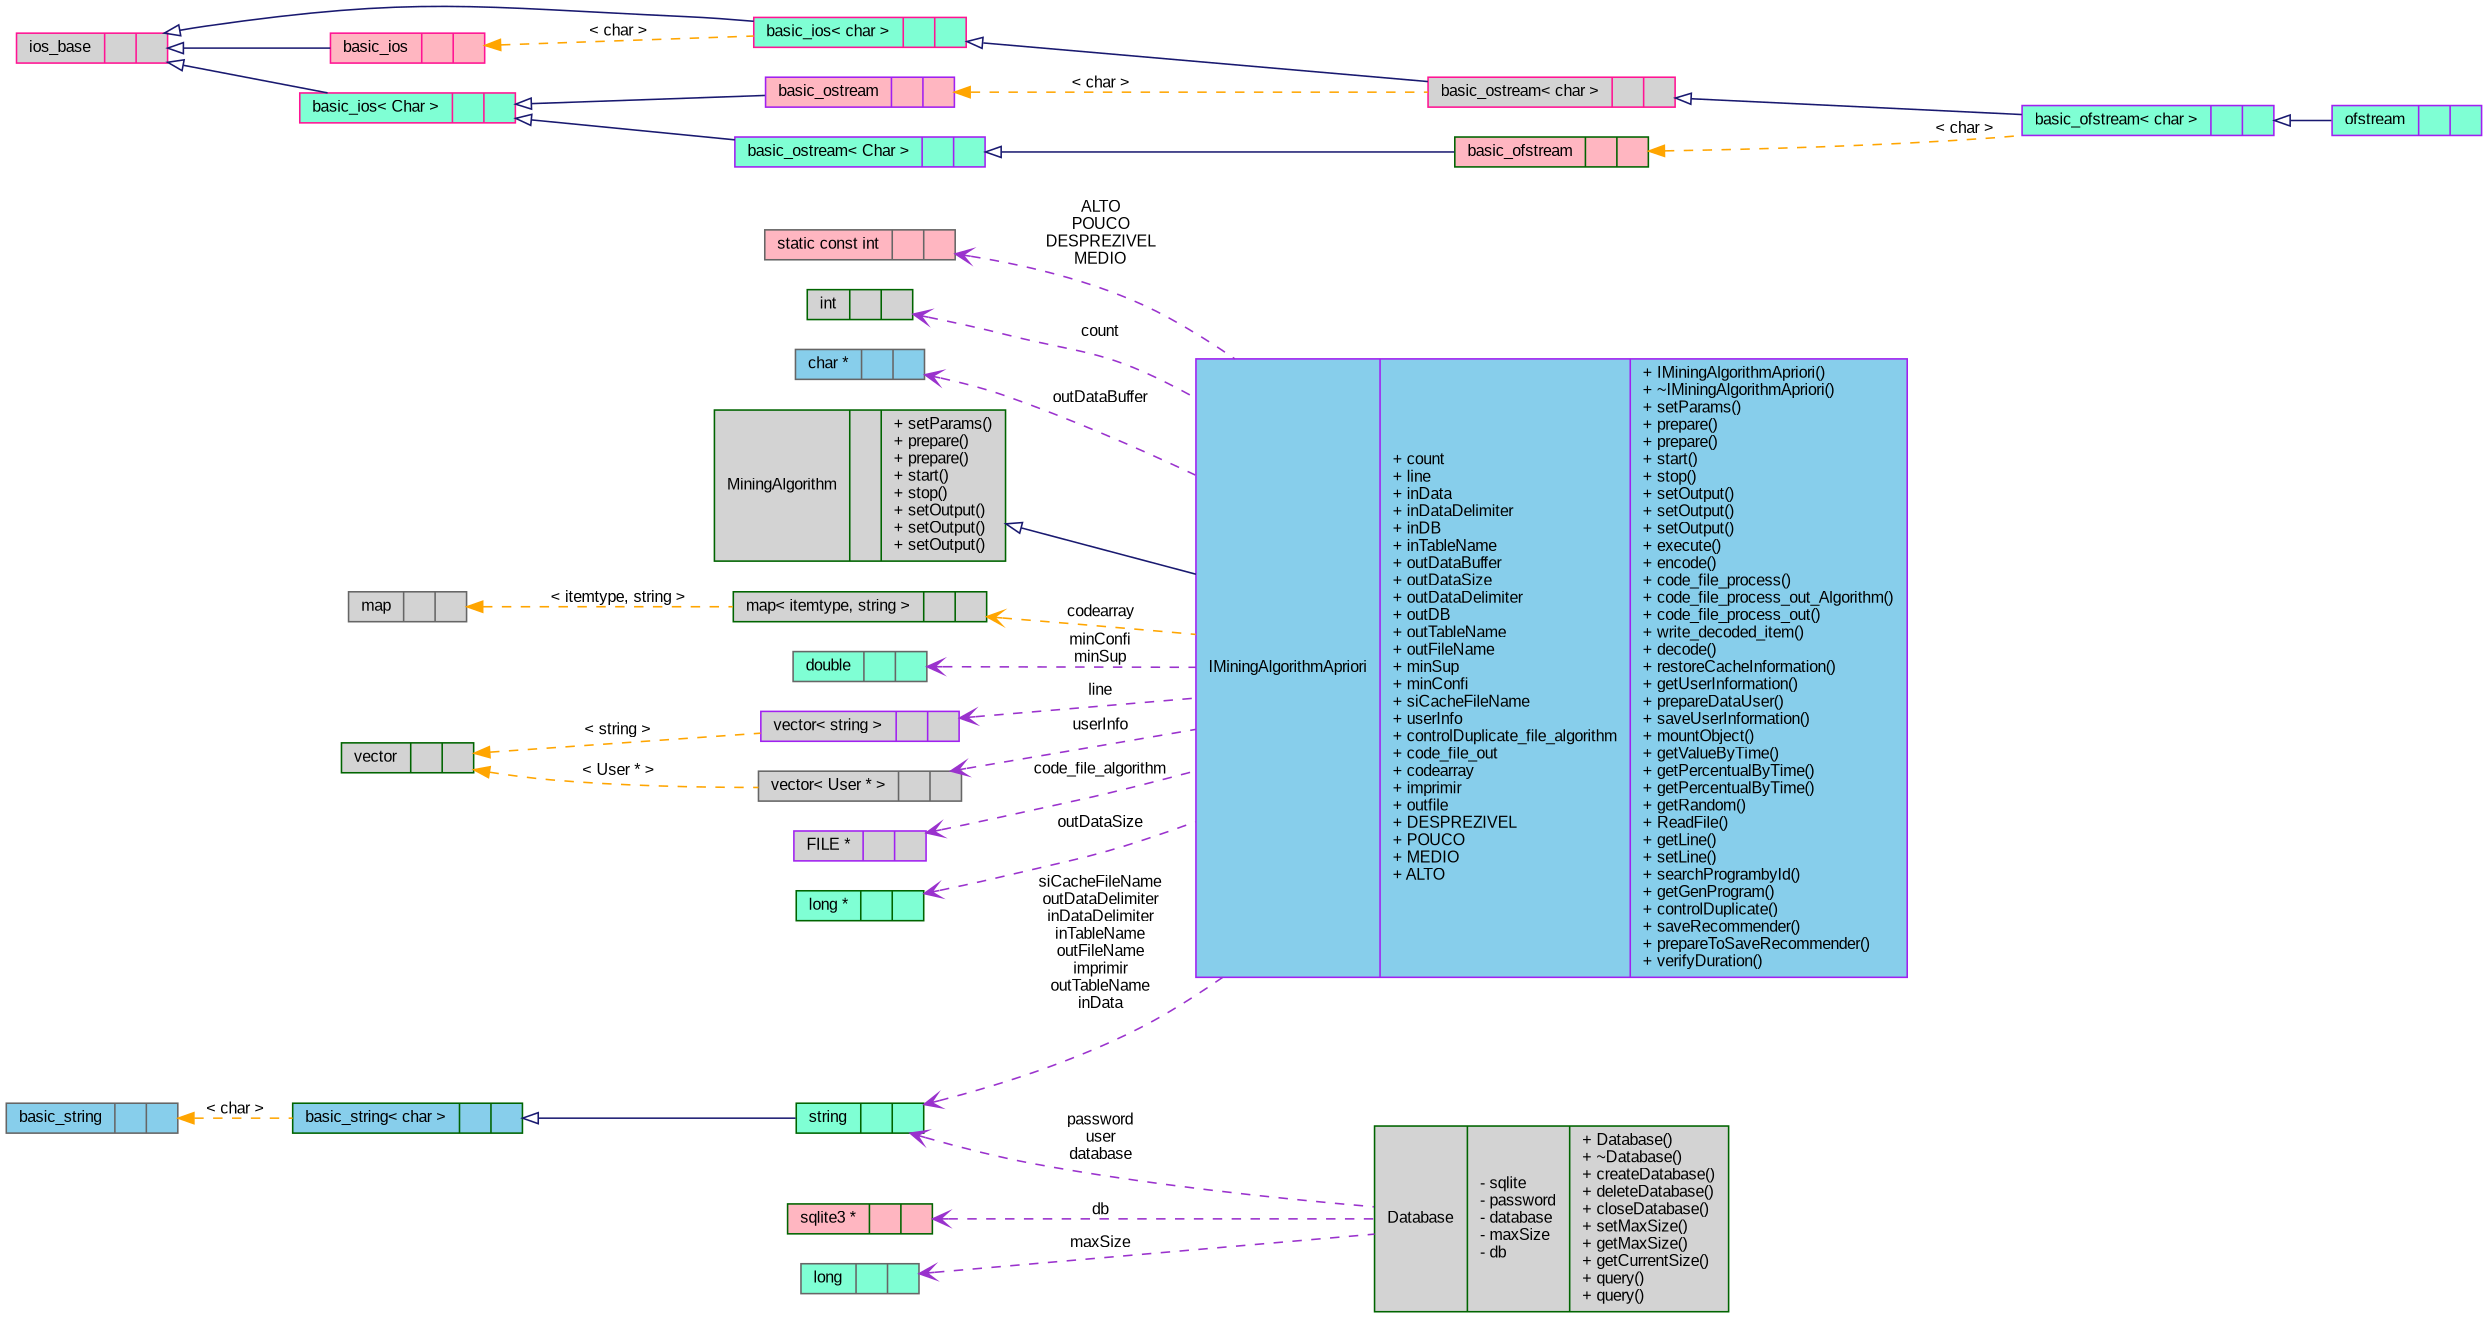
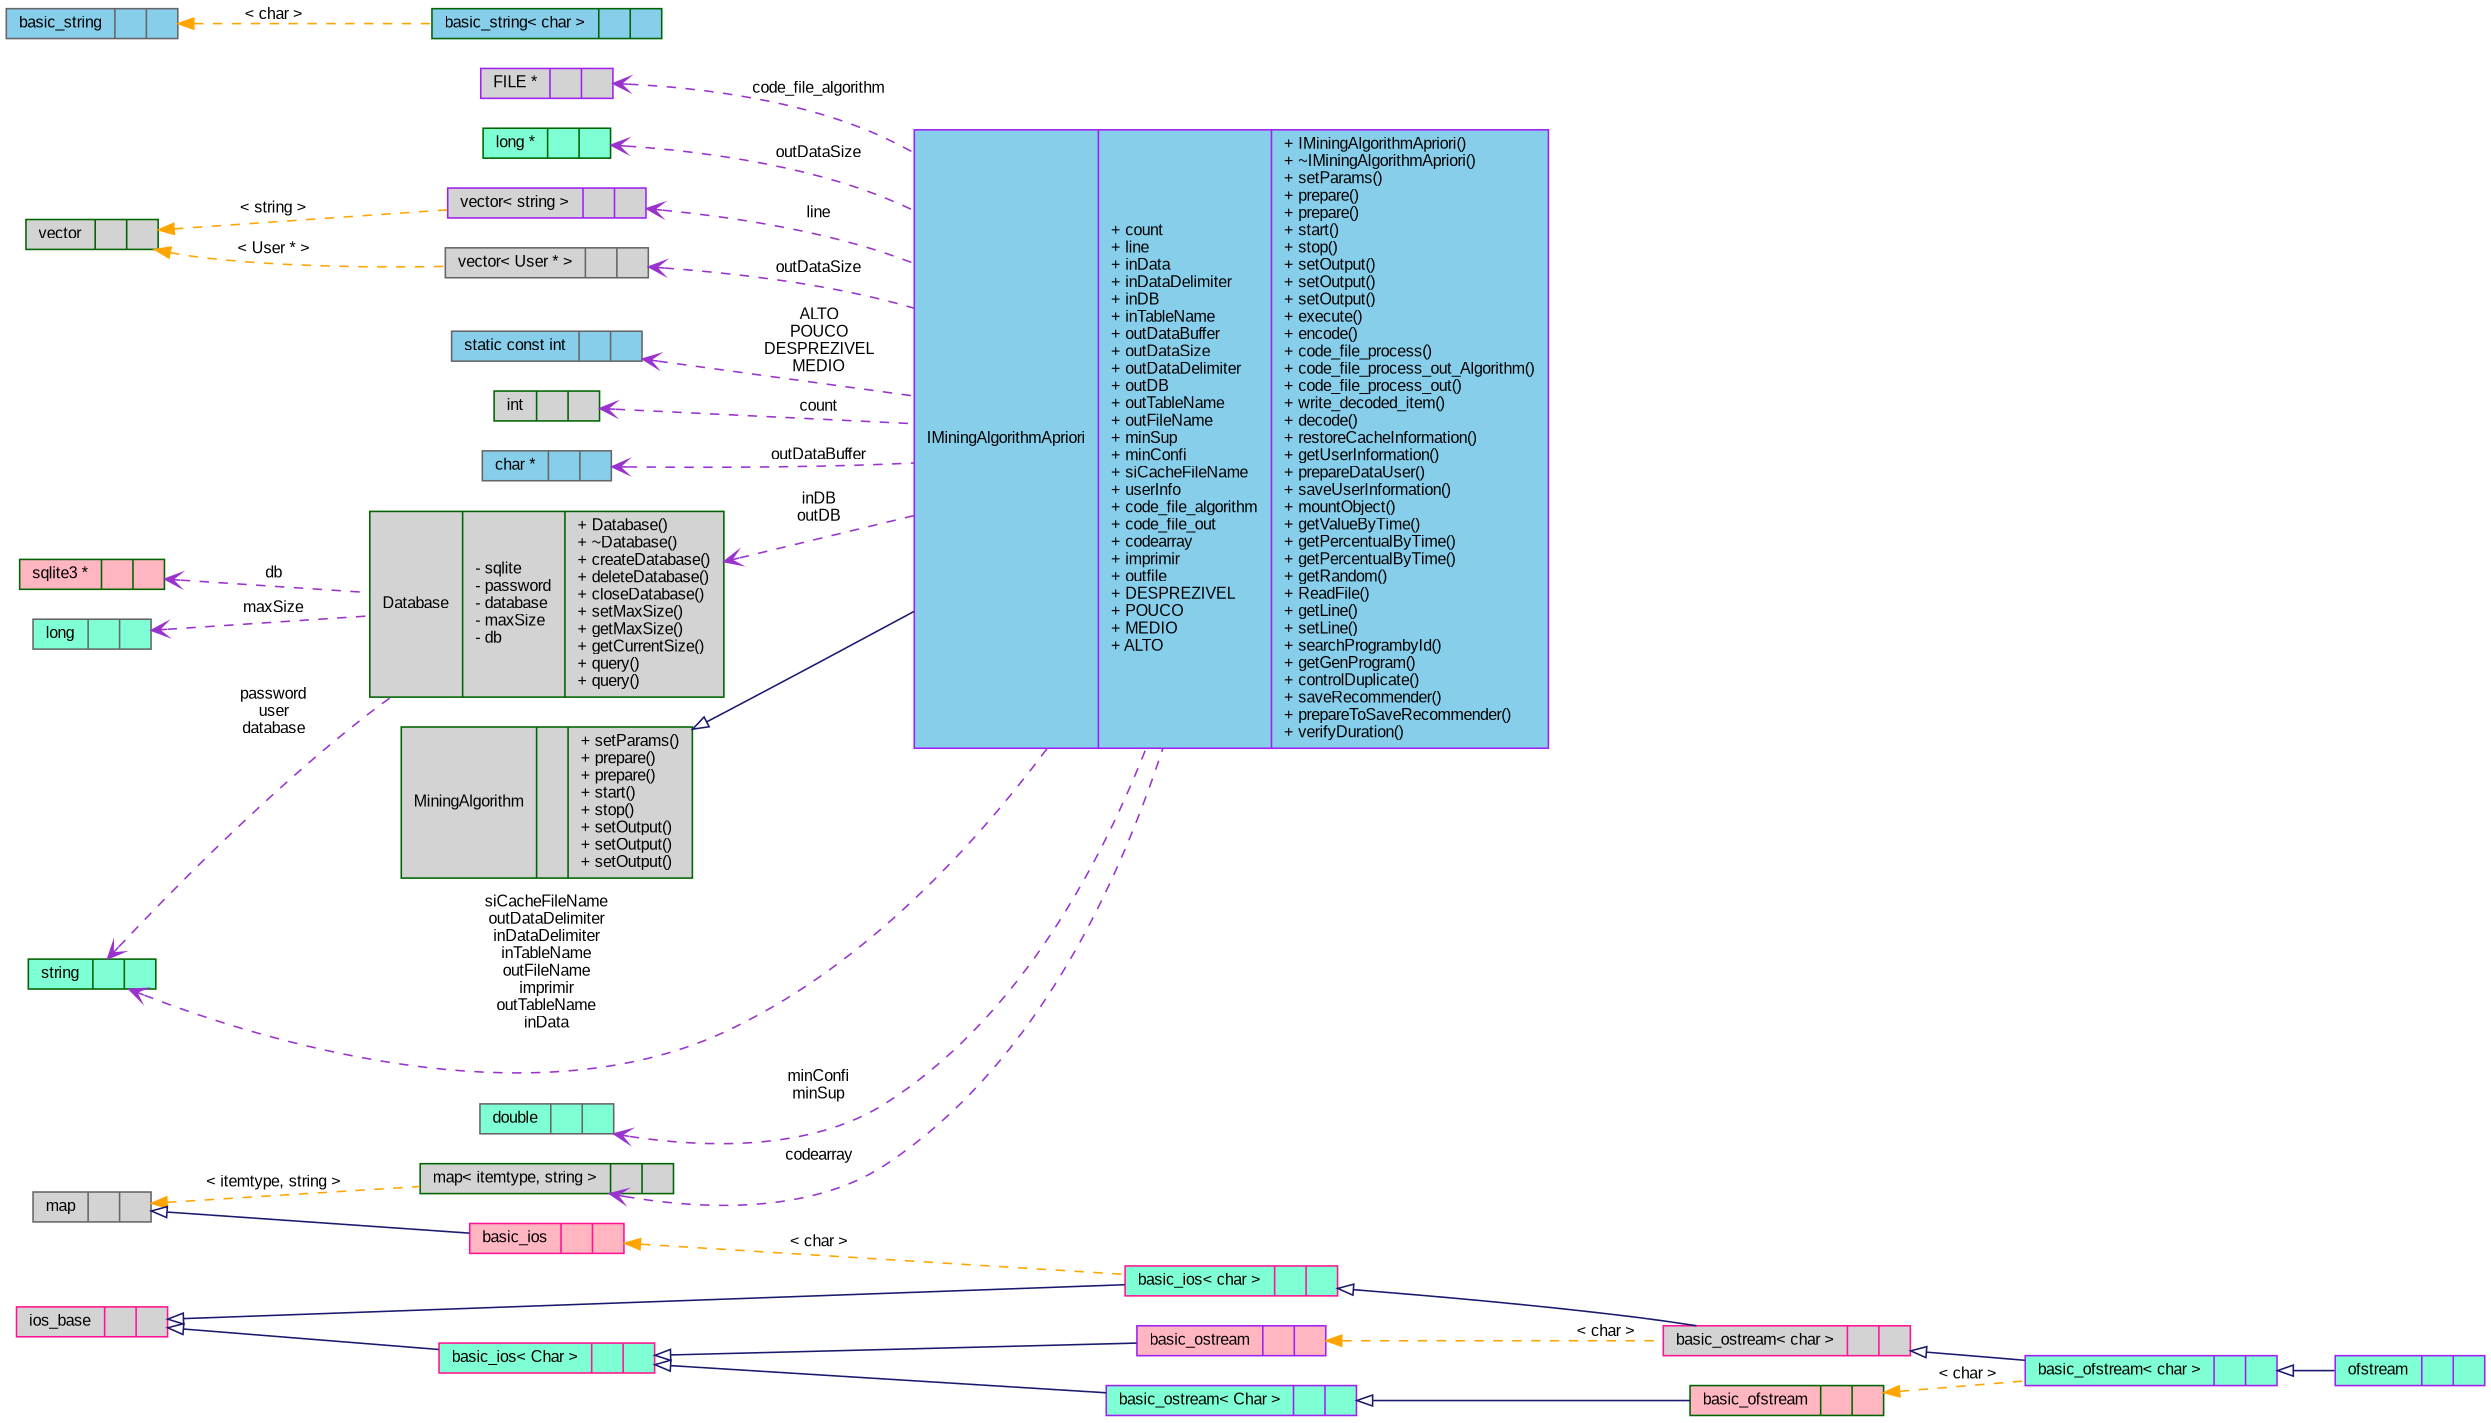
(257, 48) -> (318, 1223)
(860, 245) -> (547, 346)
none -> (827, 537)
(1099, 626) -> (977, 1086)
(1101, 726) -> (819, 268)
(1505, 737) -> (1185, 507)
(667, 1118) -> none
